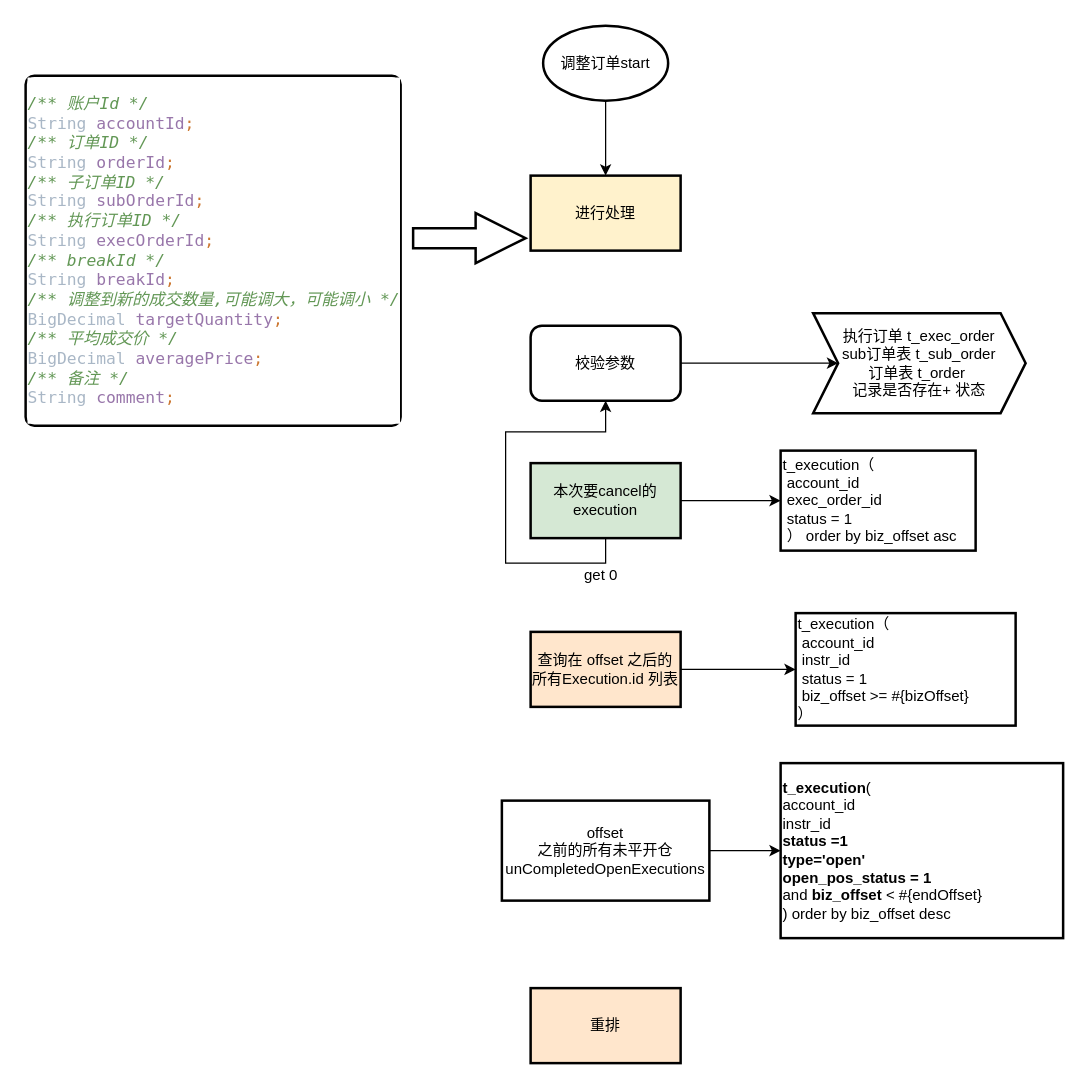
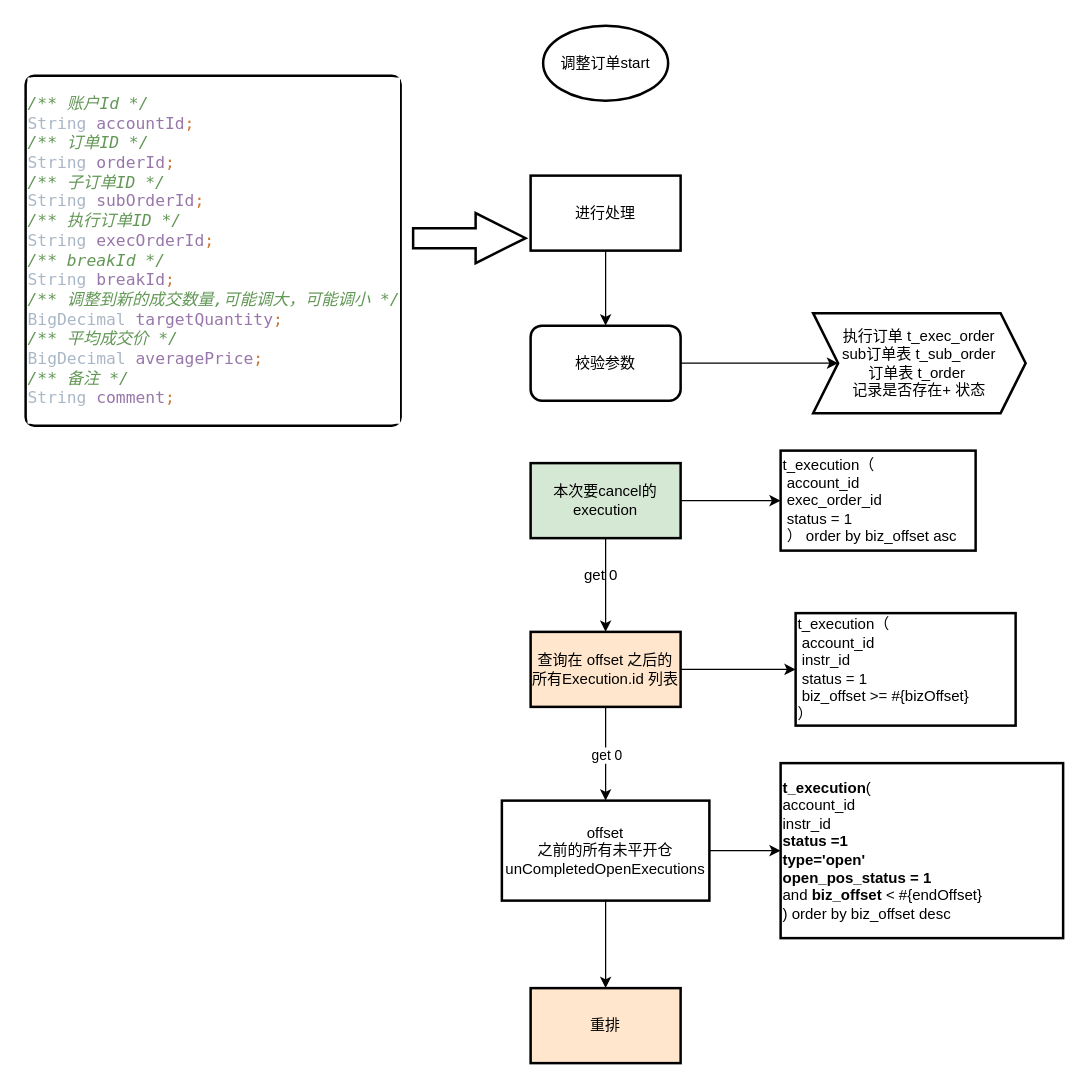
(606, 134) -> none
(606, 213) -> (606, 213)
none -> (606, 284)
(506, 488) -> (606, 592)
none -> (606, 749)
none -> (606, 940)
